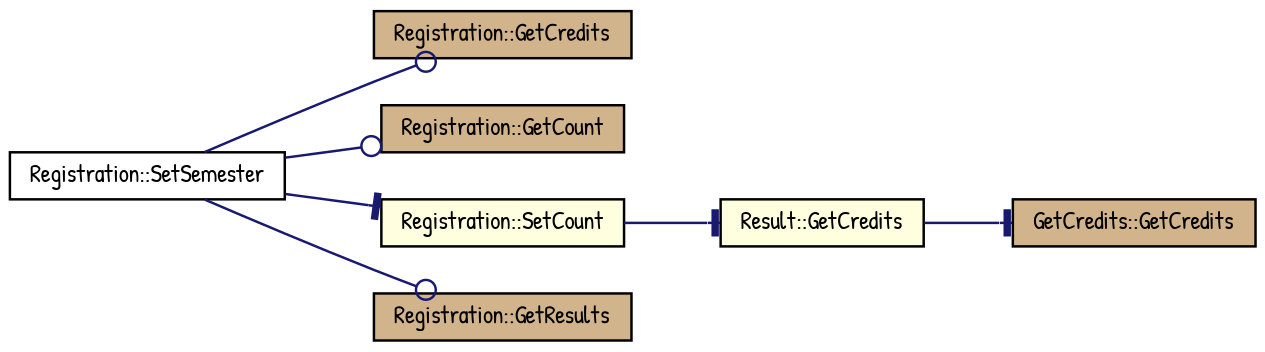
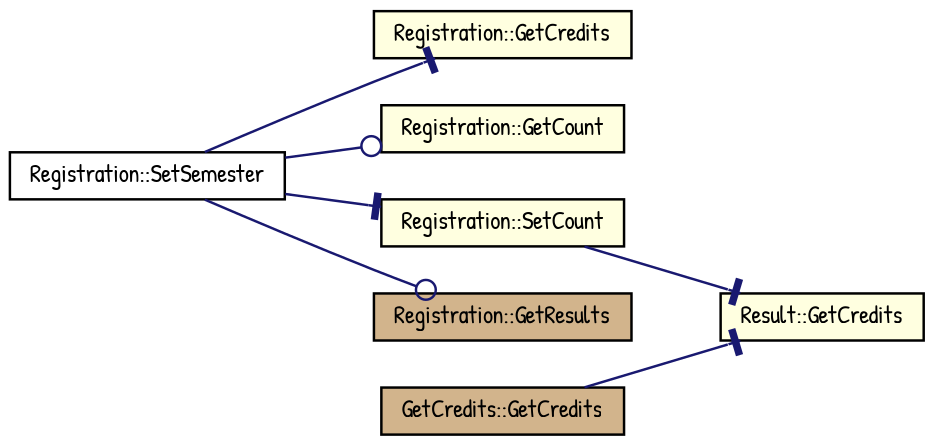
(503, 35) -> (503, 35)
(310, 108) -> (313, 106)
(503, 129) -> (503, 129)
(962, 223) -> (656, 366)
